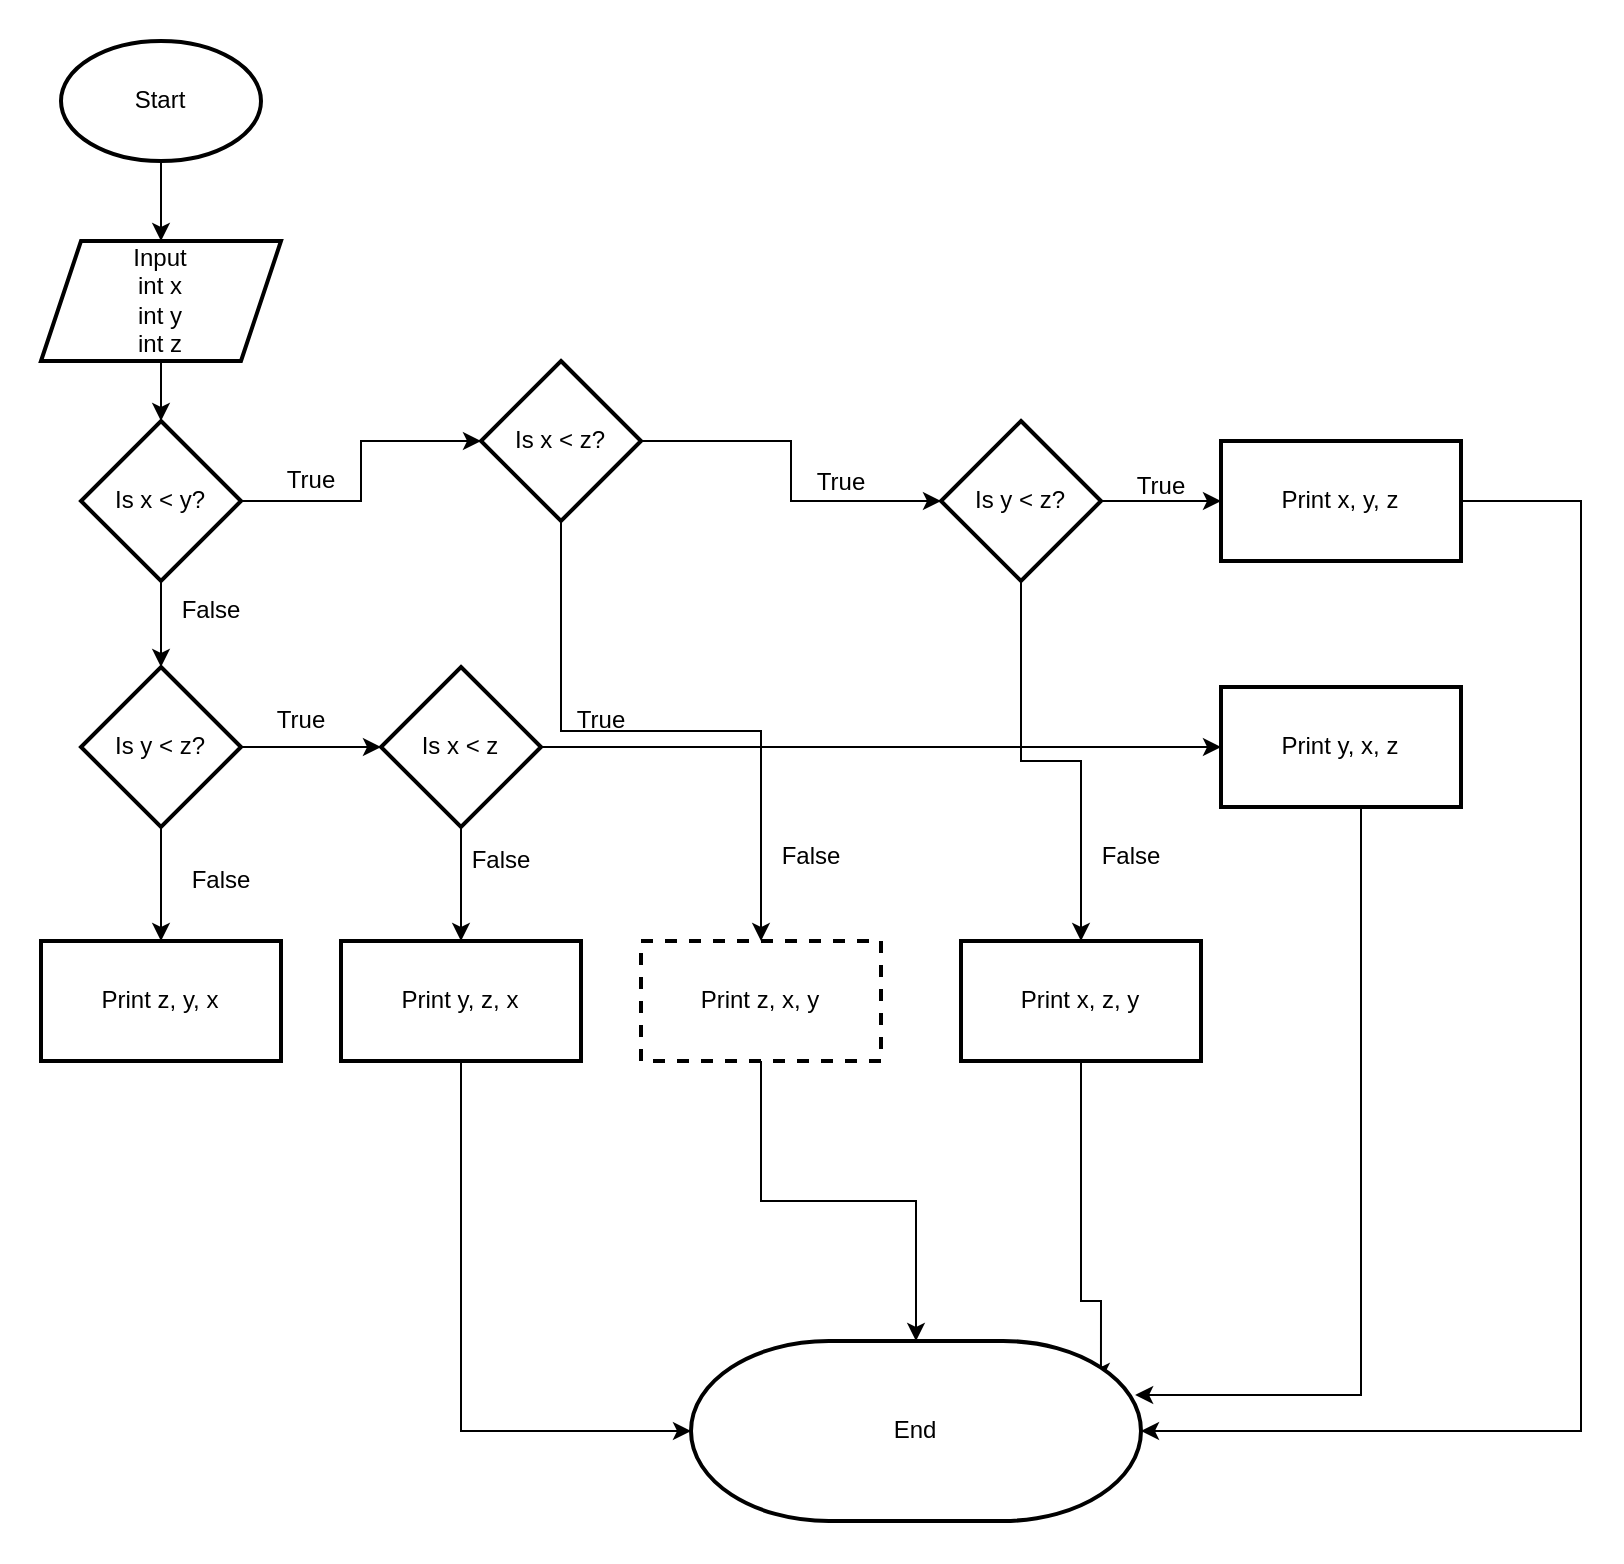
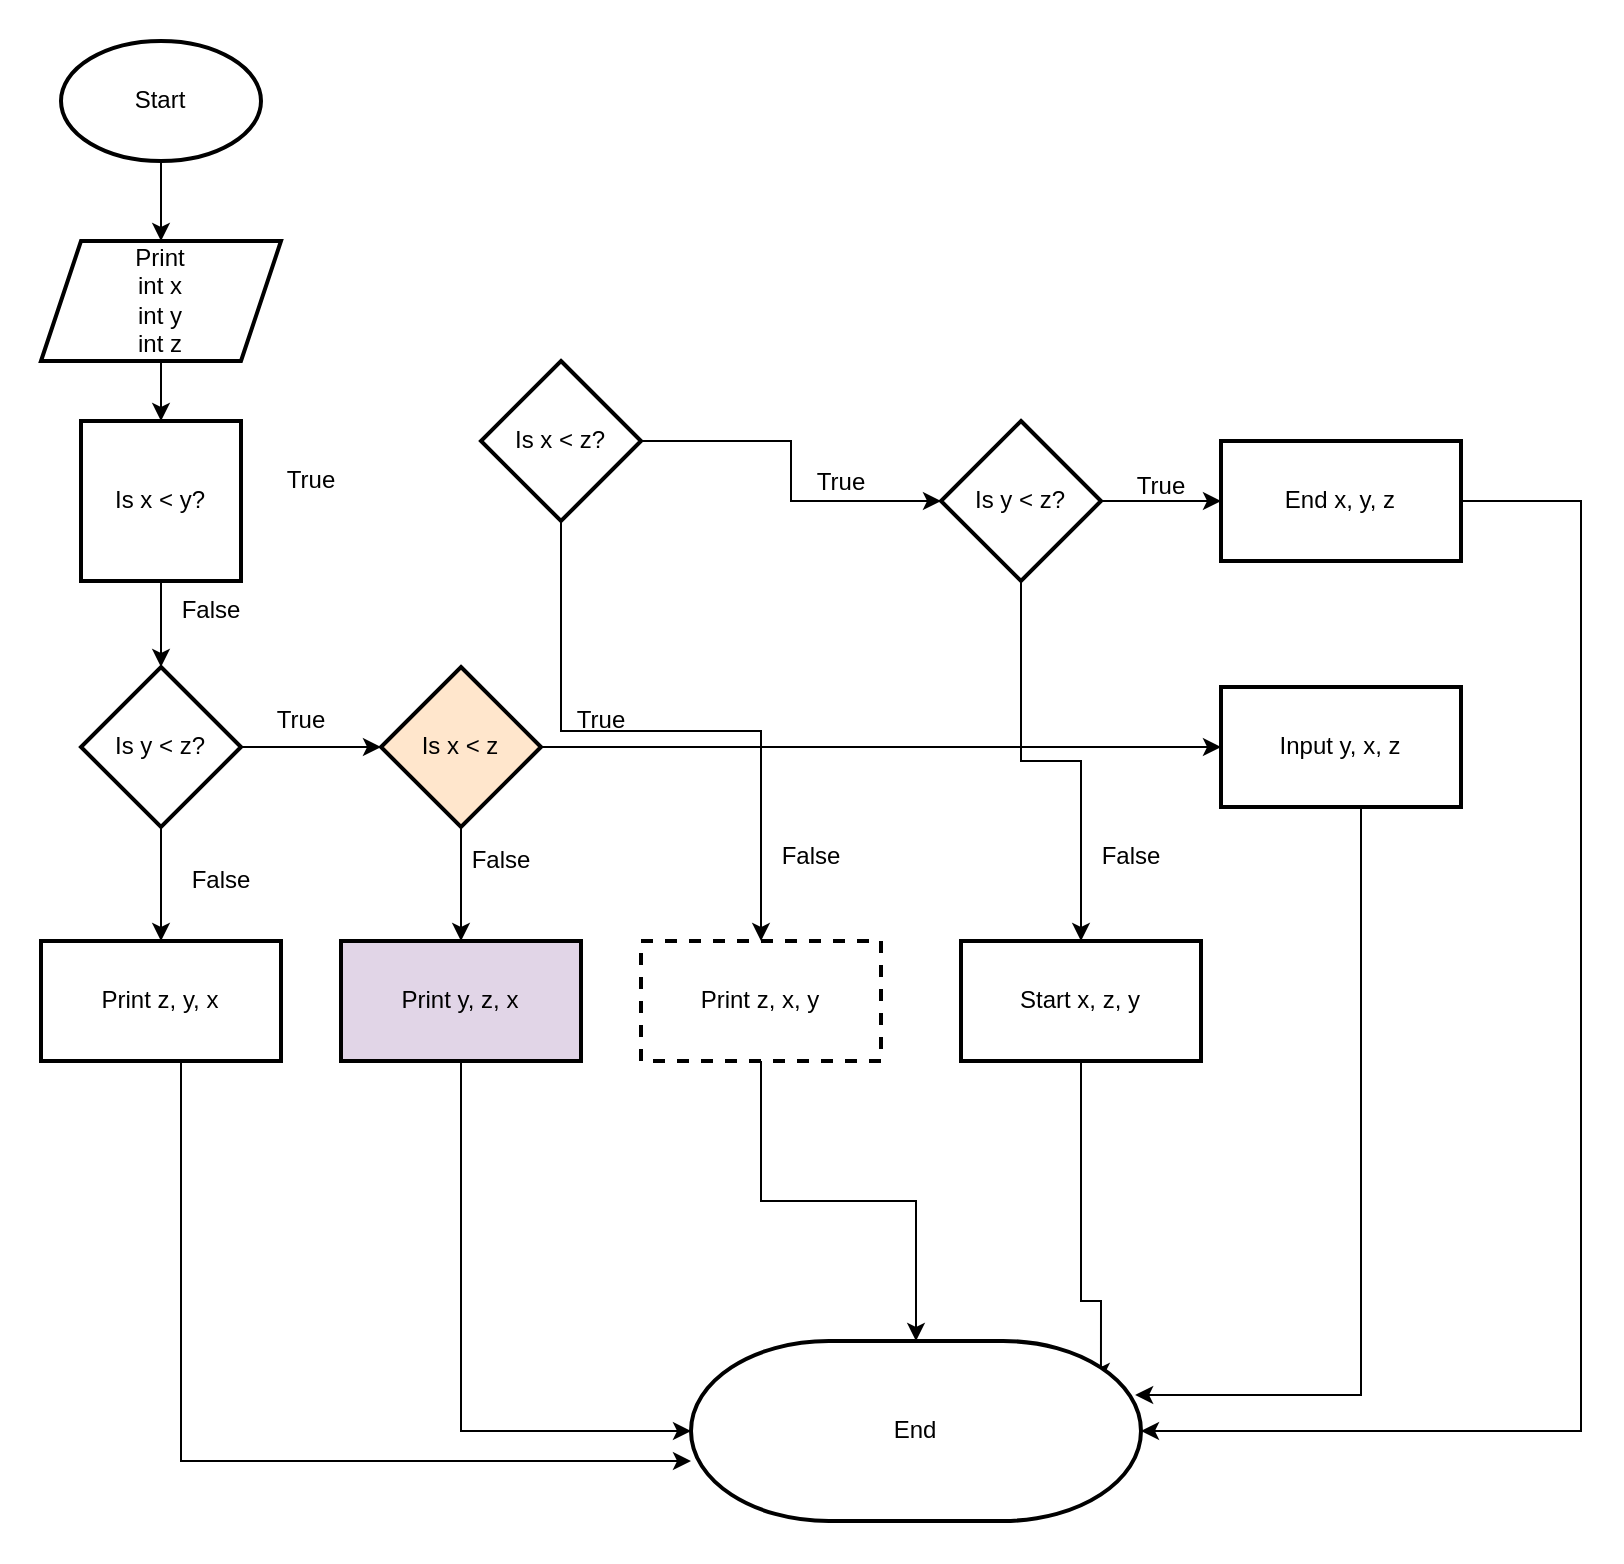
(161, 301) -> (161, 301)
(361, 478) -> none
(161, 501) -> (161, 501)
(1341, 501) -> (1341, 501)
(461, 747) -> (461, 747)
(1341, 747) -> (1341, 747)
(461, 1001) -> (461, 1001)
(1081, 1001) -> (1081, 1001)
none -> (229, 1461)
